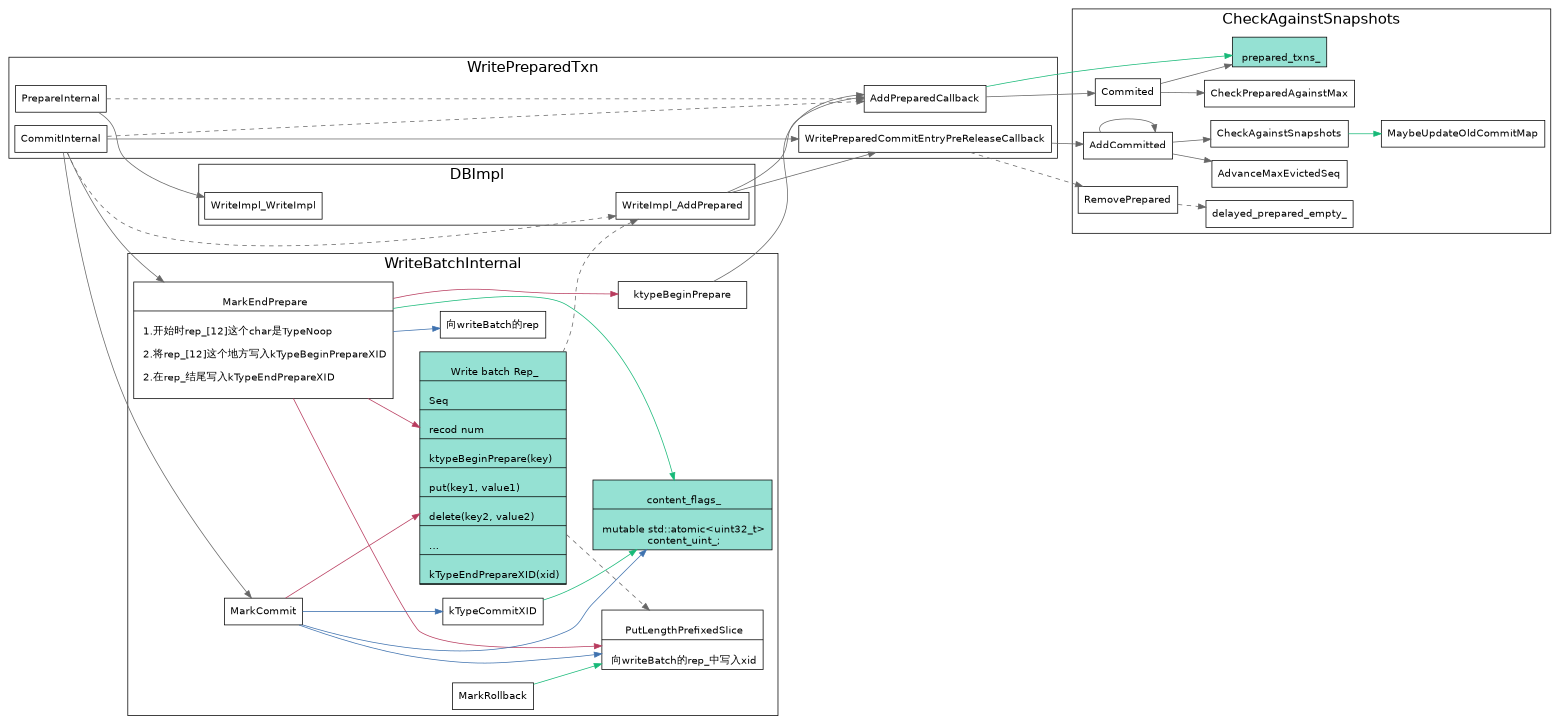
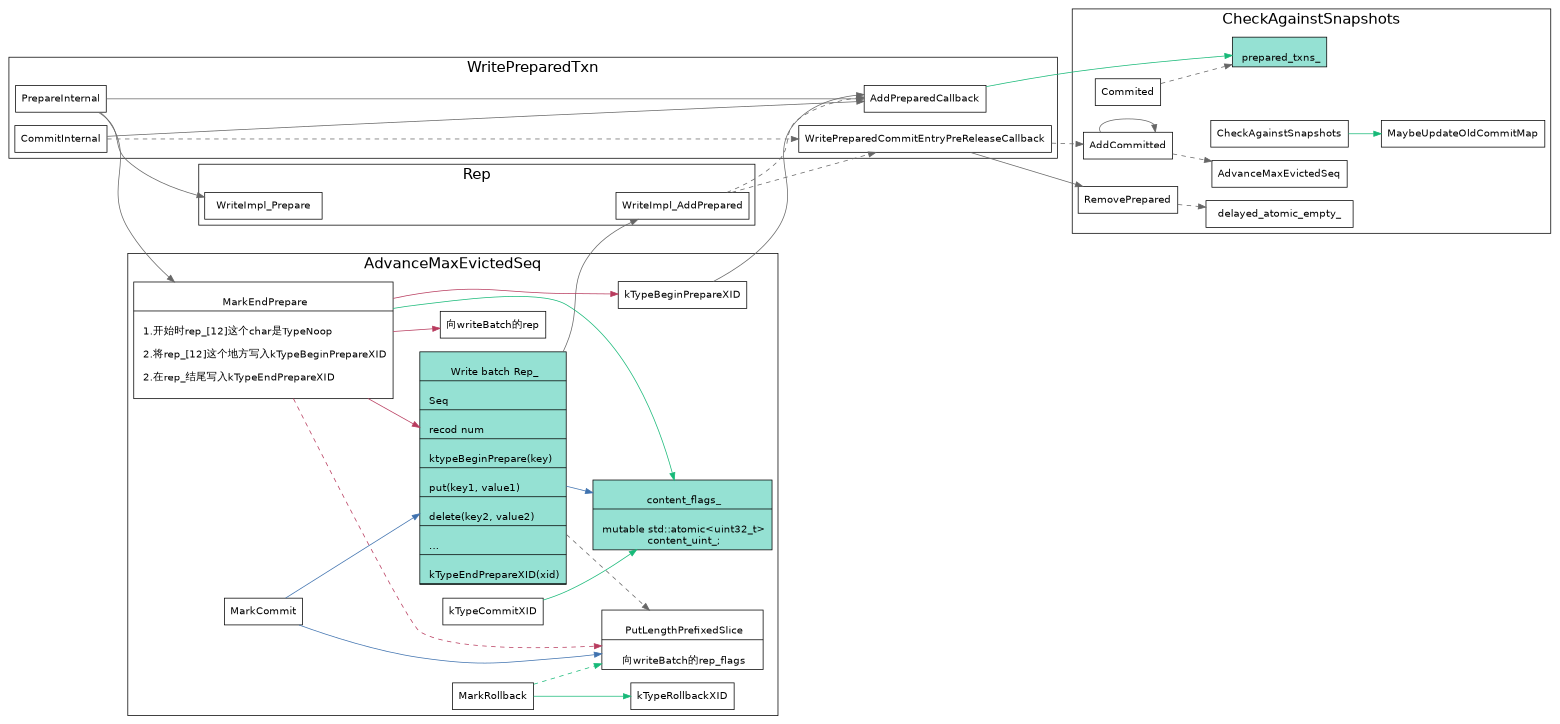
(1193, 75) -> (1193, 75)
(1280, 94) -> none
(1037, 95) -> none
(481, 99) -> (481, 99)
(482, 118) -> (482, 118)
(449, 139) -> (449, 139)
(1188, 141) -> none
(1064, 144) -> (1064, 144)
(1189, 157) -> (1189, 157)
(774, 165) -> (774, 165)
(1023, 168) -> (1023, 168)
(800, 173) -> (800, 173)
(477, 175) -> (477, 175)
(263, 206) -> (263, 206)
(1280, 214) -> (1280, 214)
(105, 221) -> (119, 200)
(319, 245) -> none
(453, 265) -> (453, 265)
(579, 277) -> (579, 277)
(682, 295) -> (682, 295)
(413, 330) -> (413, 330)
(120, 387) -> none
(350, 558) -> (350, 558)
(396, 594) -> (396, 594)
(369, 612) -> none
(479, 650) -> (576, 489)
(682, 660) -> (682, 660)
(564, 675) -> (564, 675)
none -> (682, 696)
